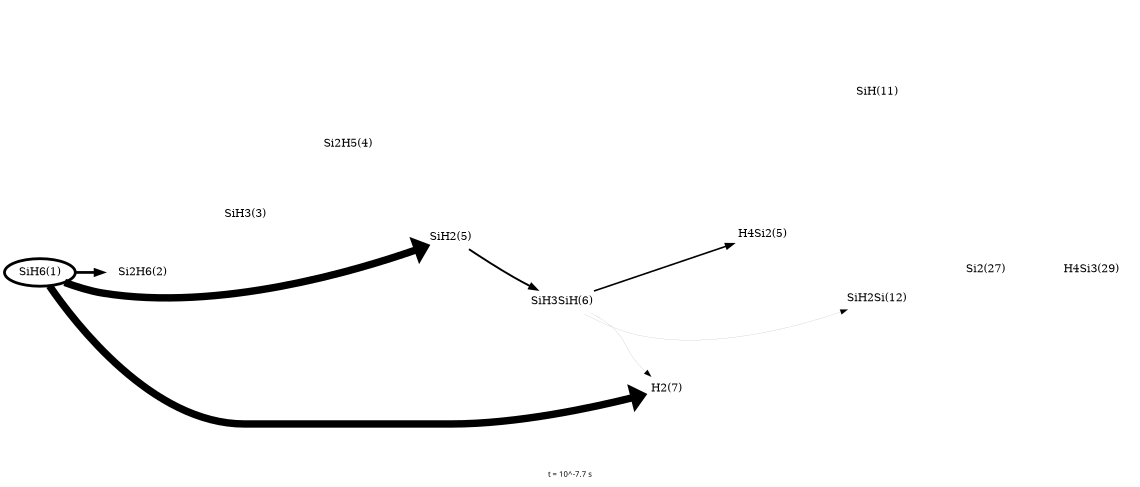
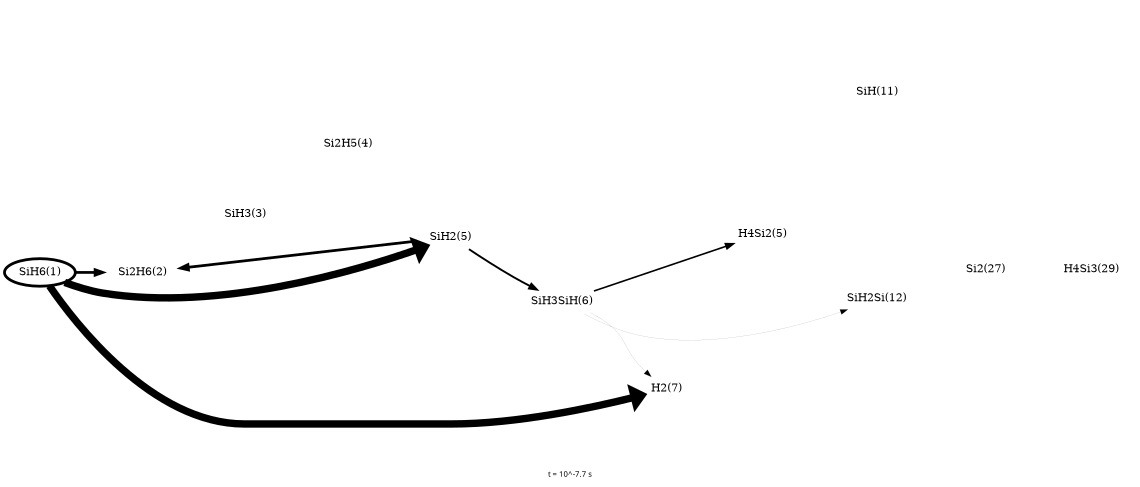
none -> (297, 255)
